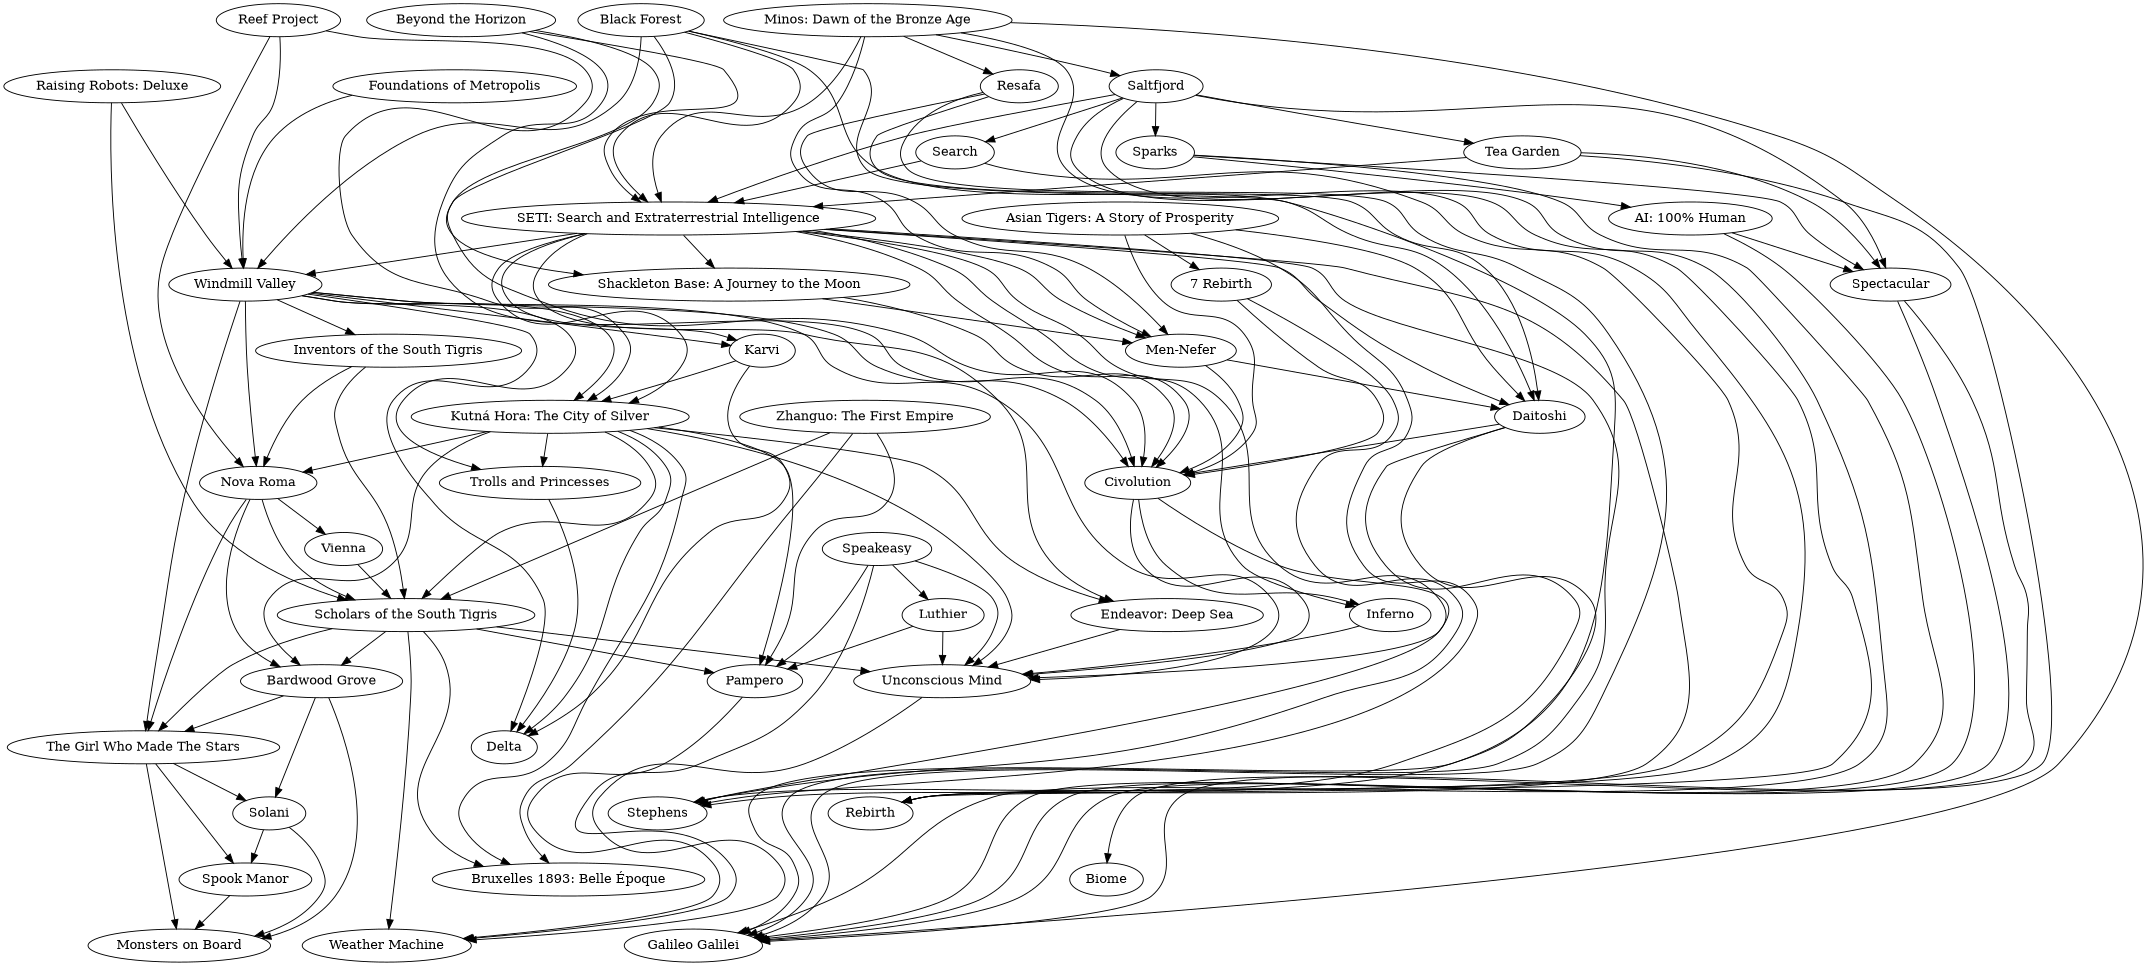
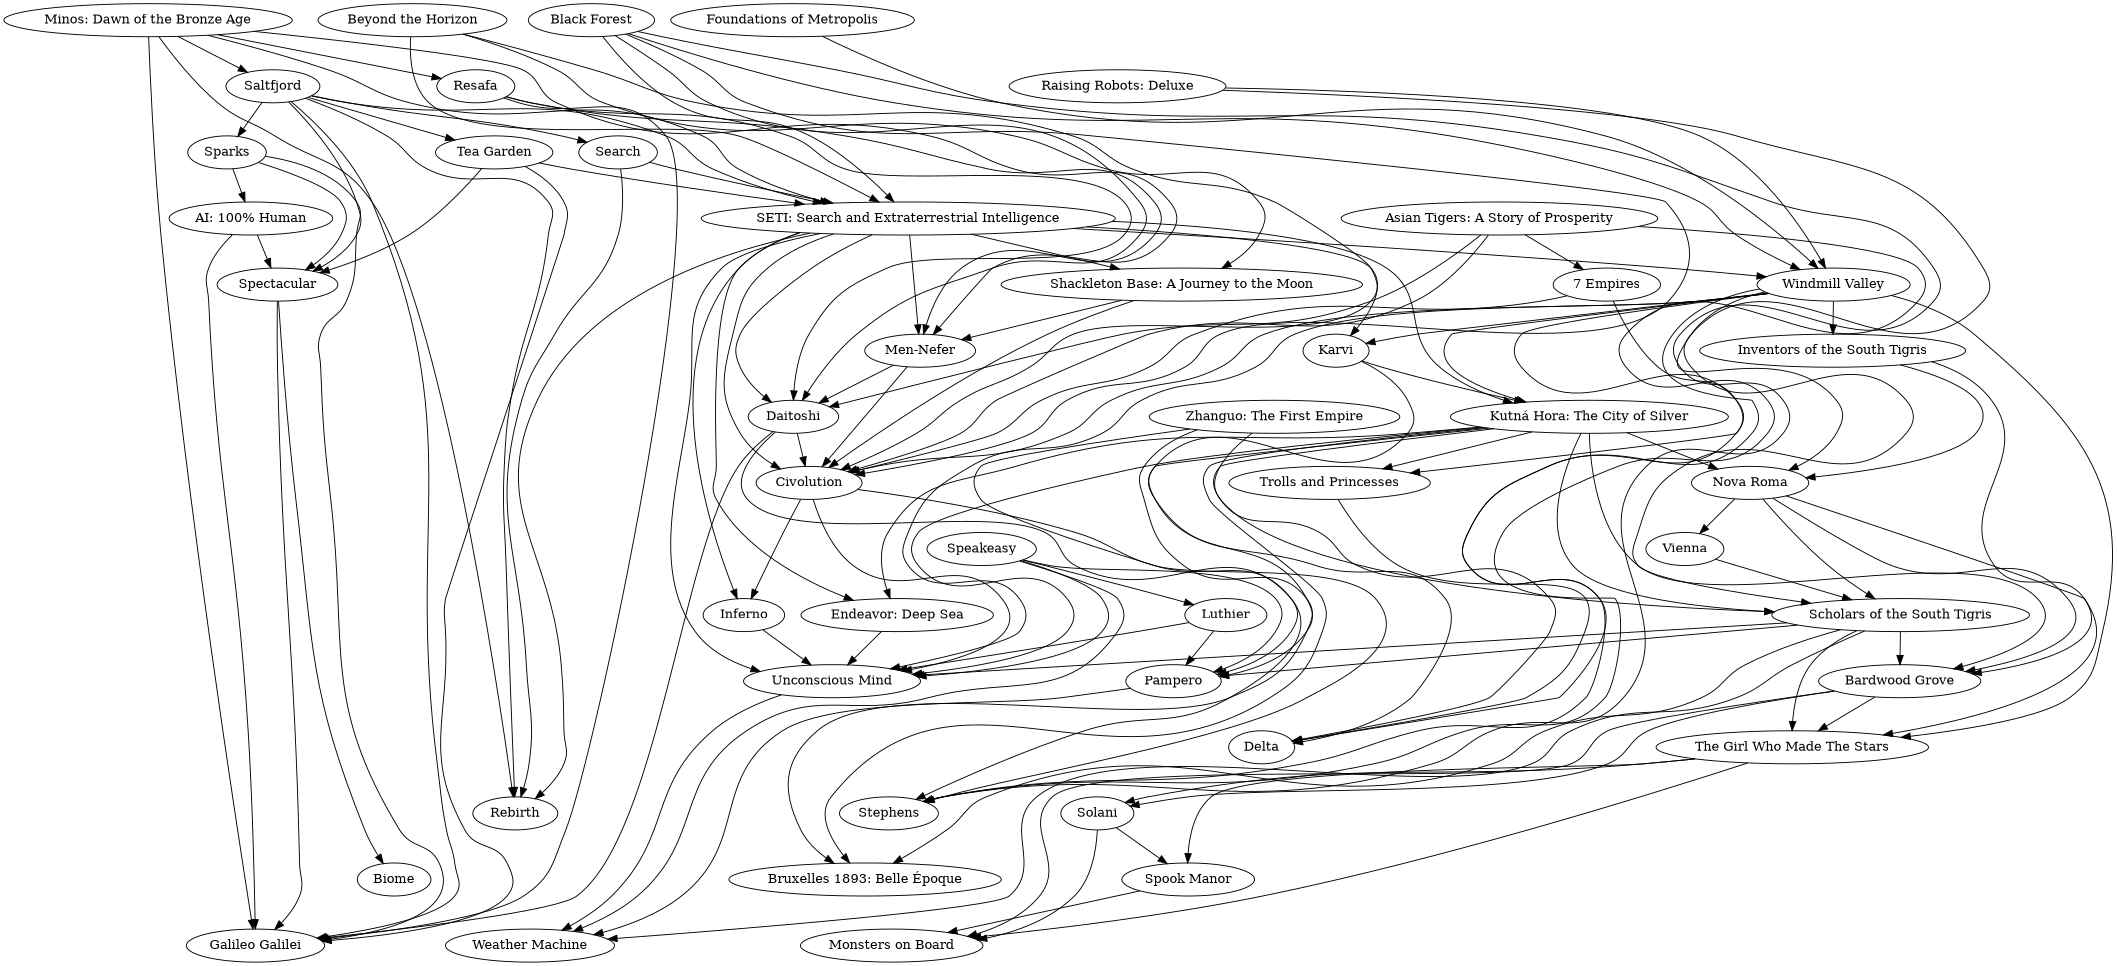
(278, 20) -> none
(1221, 285) -> (1607, 285)
(357, 476) -> (1990, 557)
(1604, 645) -> none
